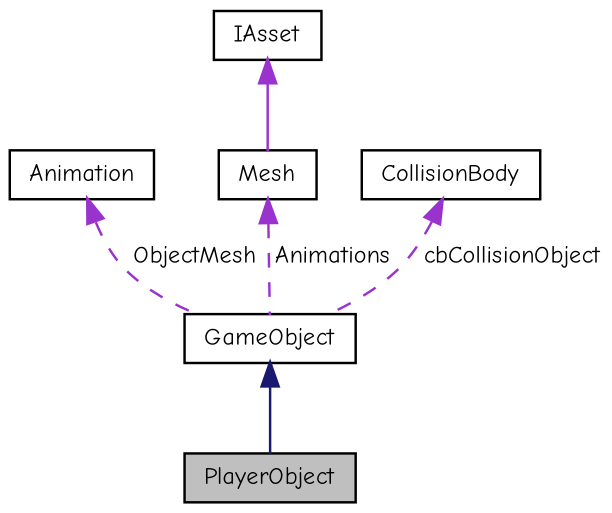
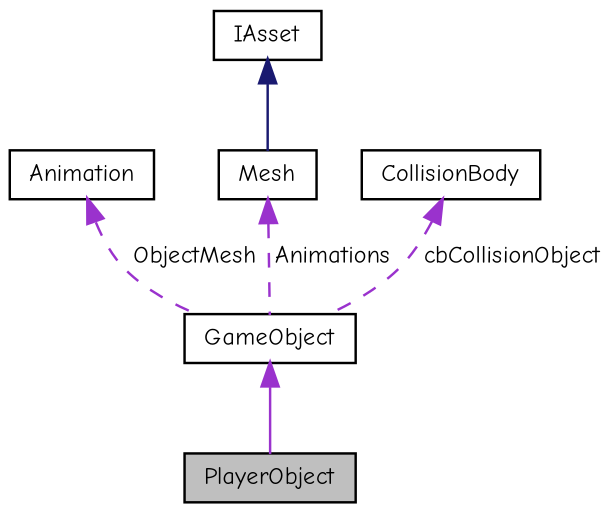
(268, 118) -> (268, 118)
(270, 421) -> (270, 421)
